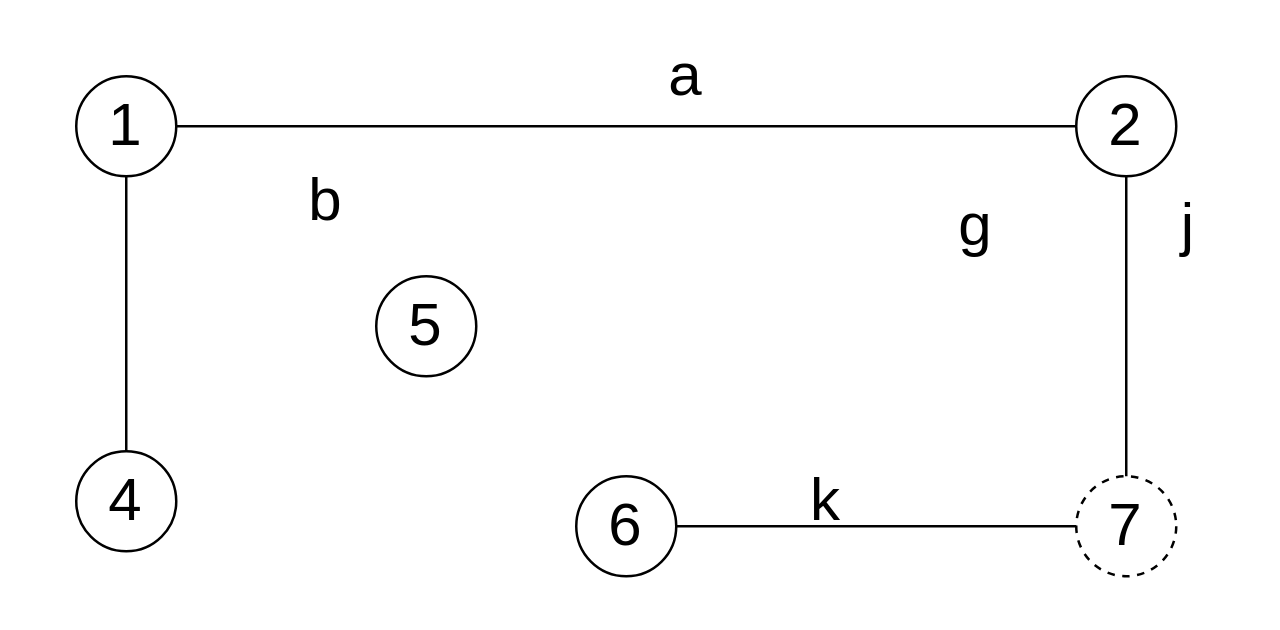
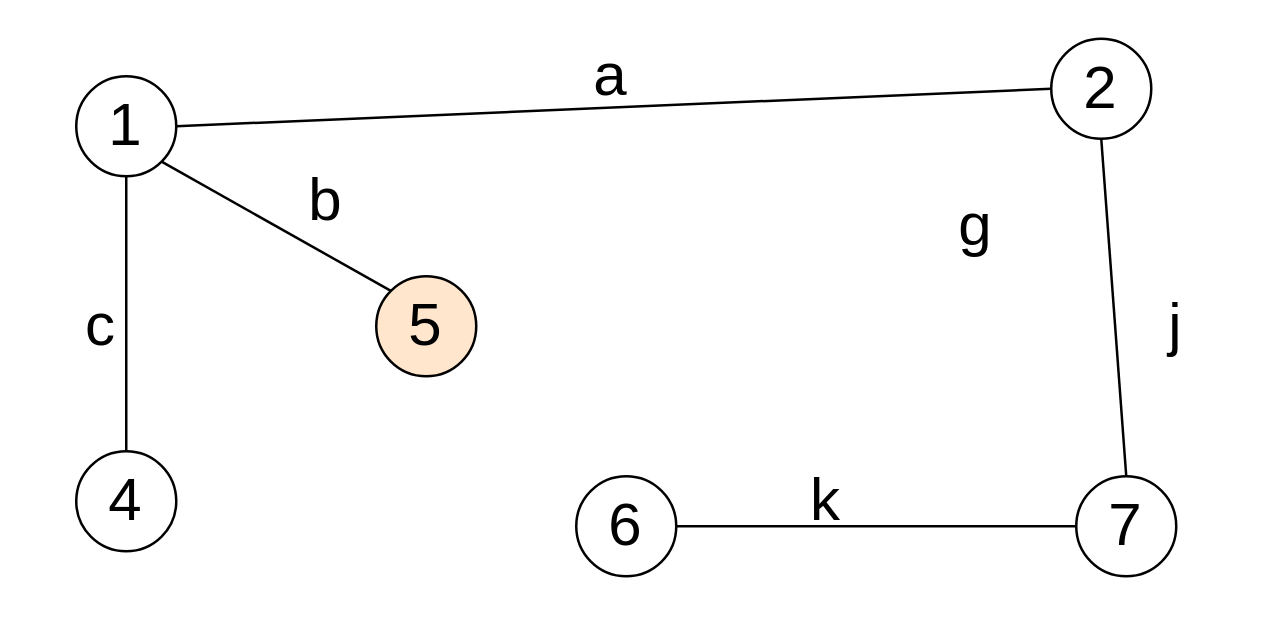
(686, 76) -> (611, 76)
(1126, 126) -> (1101, 89)
none -> (276, 226)
(1189, 226) -> (1176, 326)
none -> (101, 326)
(426, 326) -> (426, 326)
(1126, 526) -> (1126, 526)
